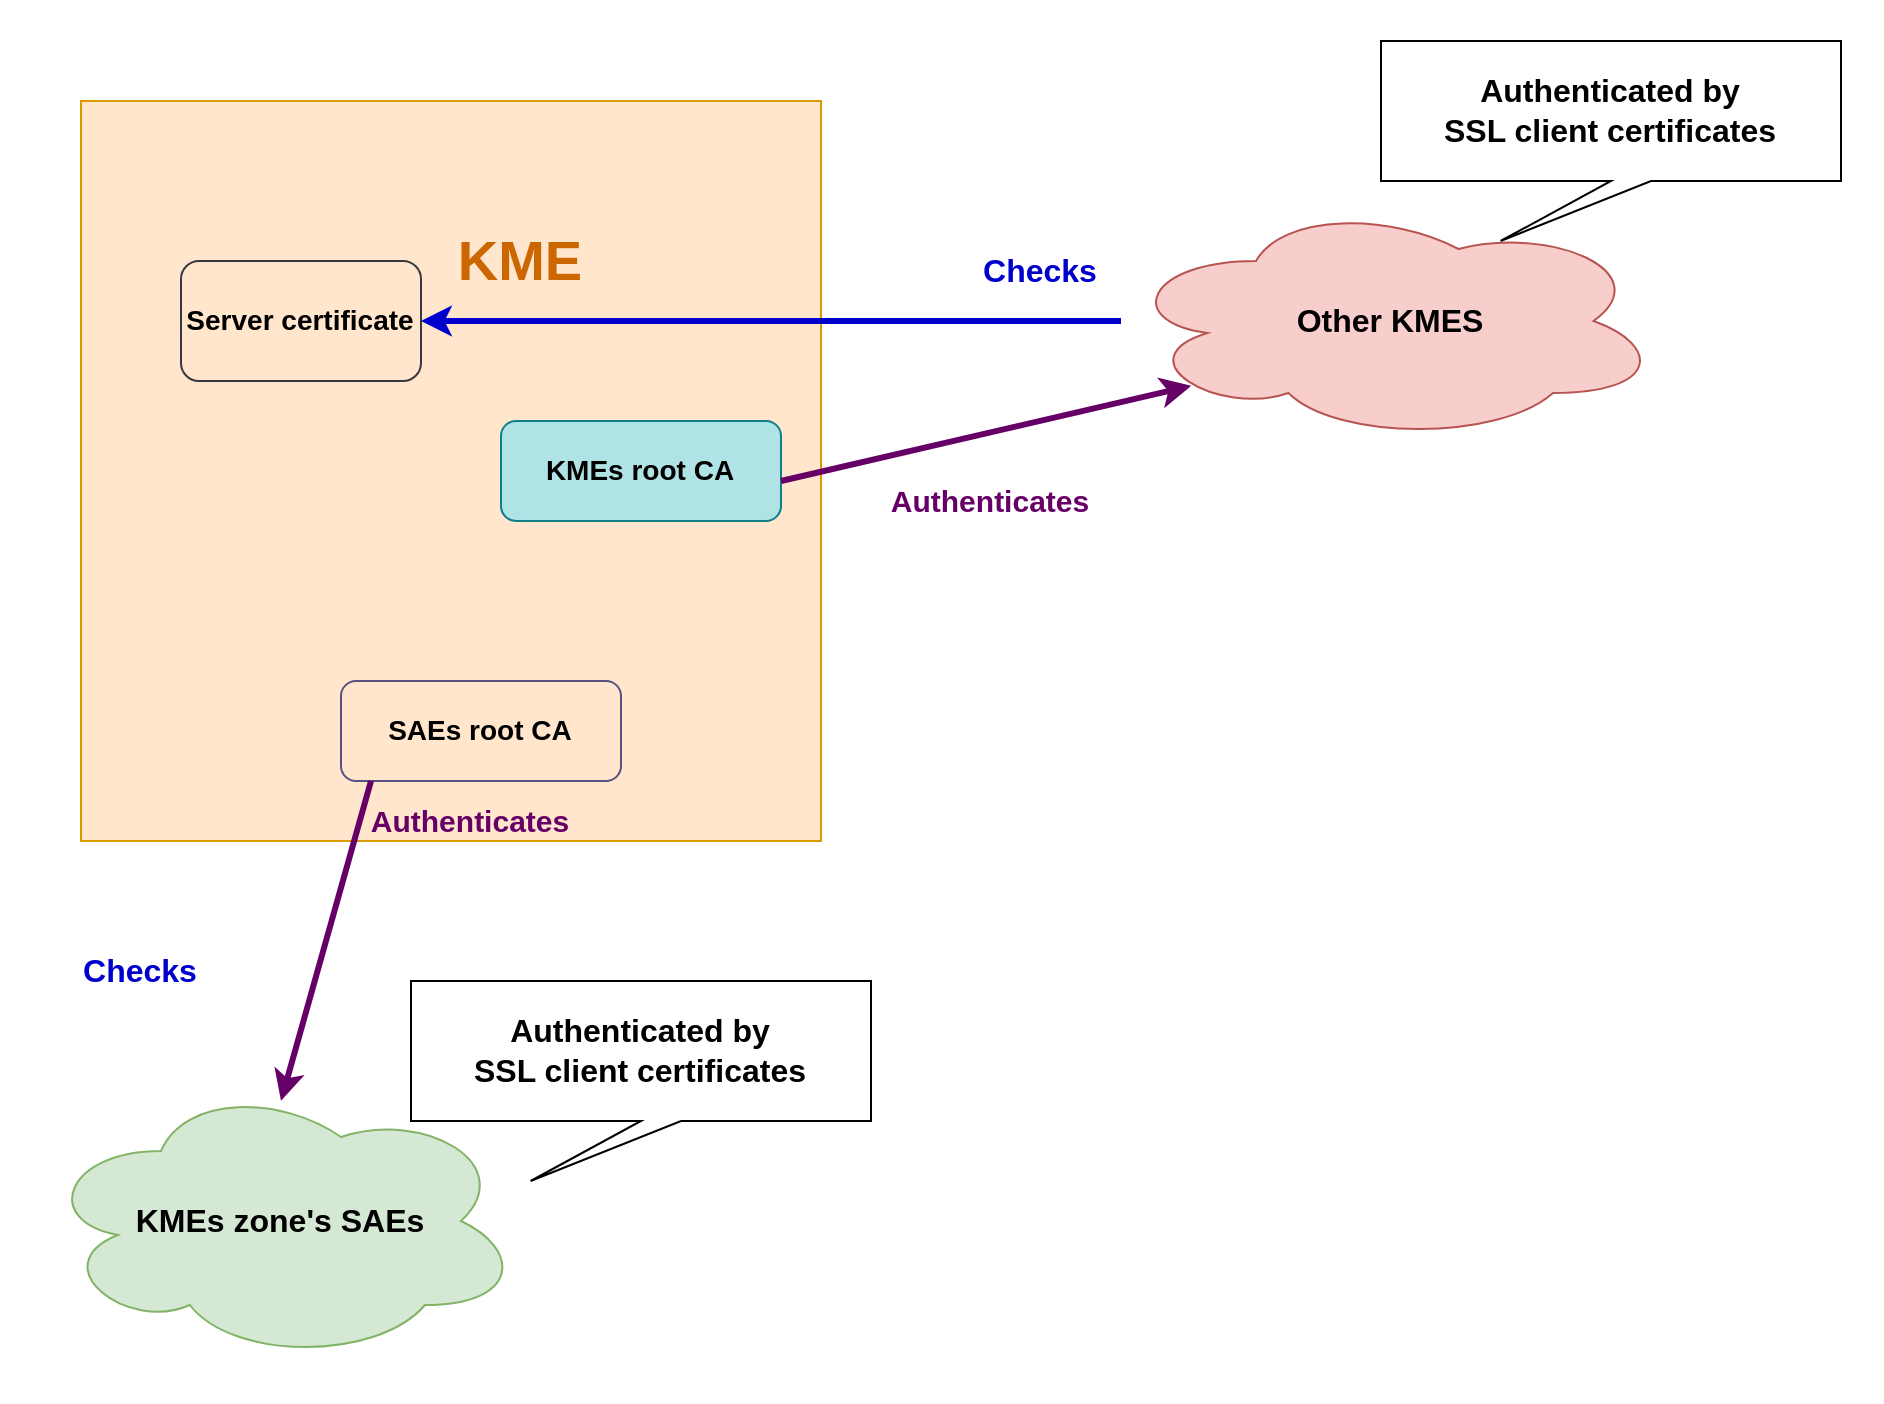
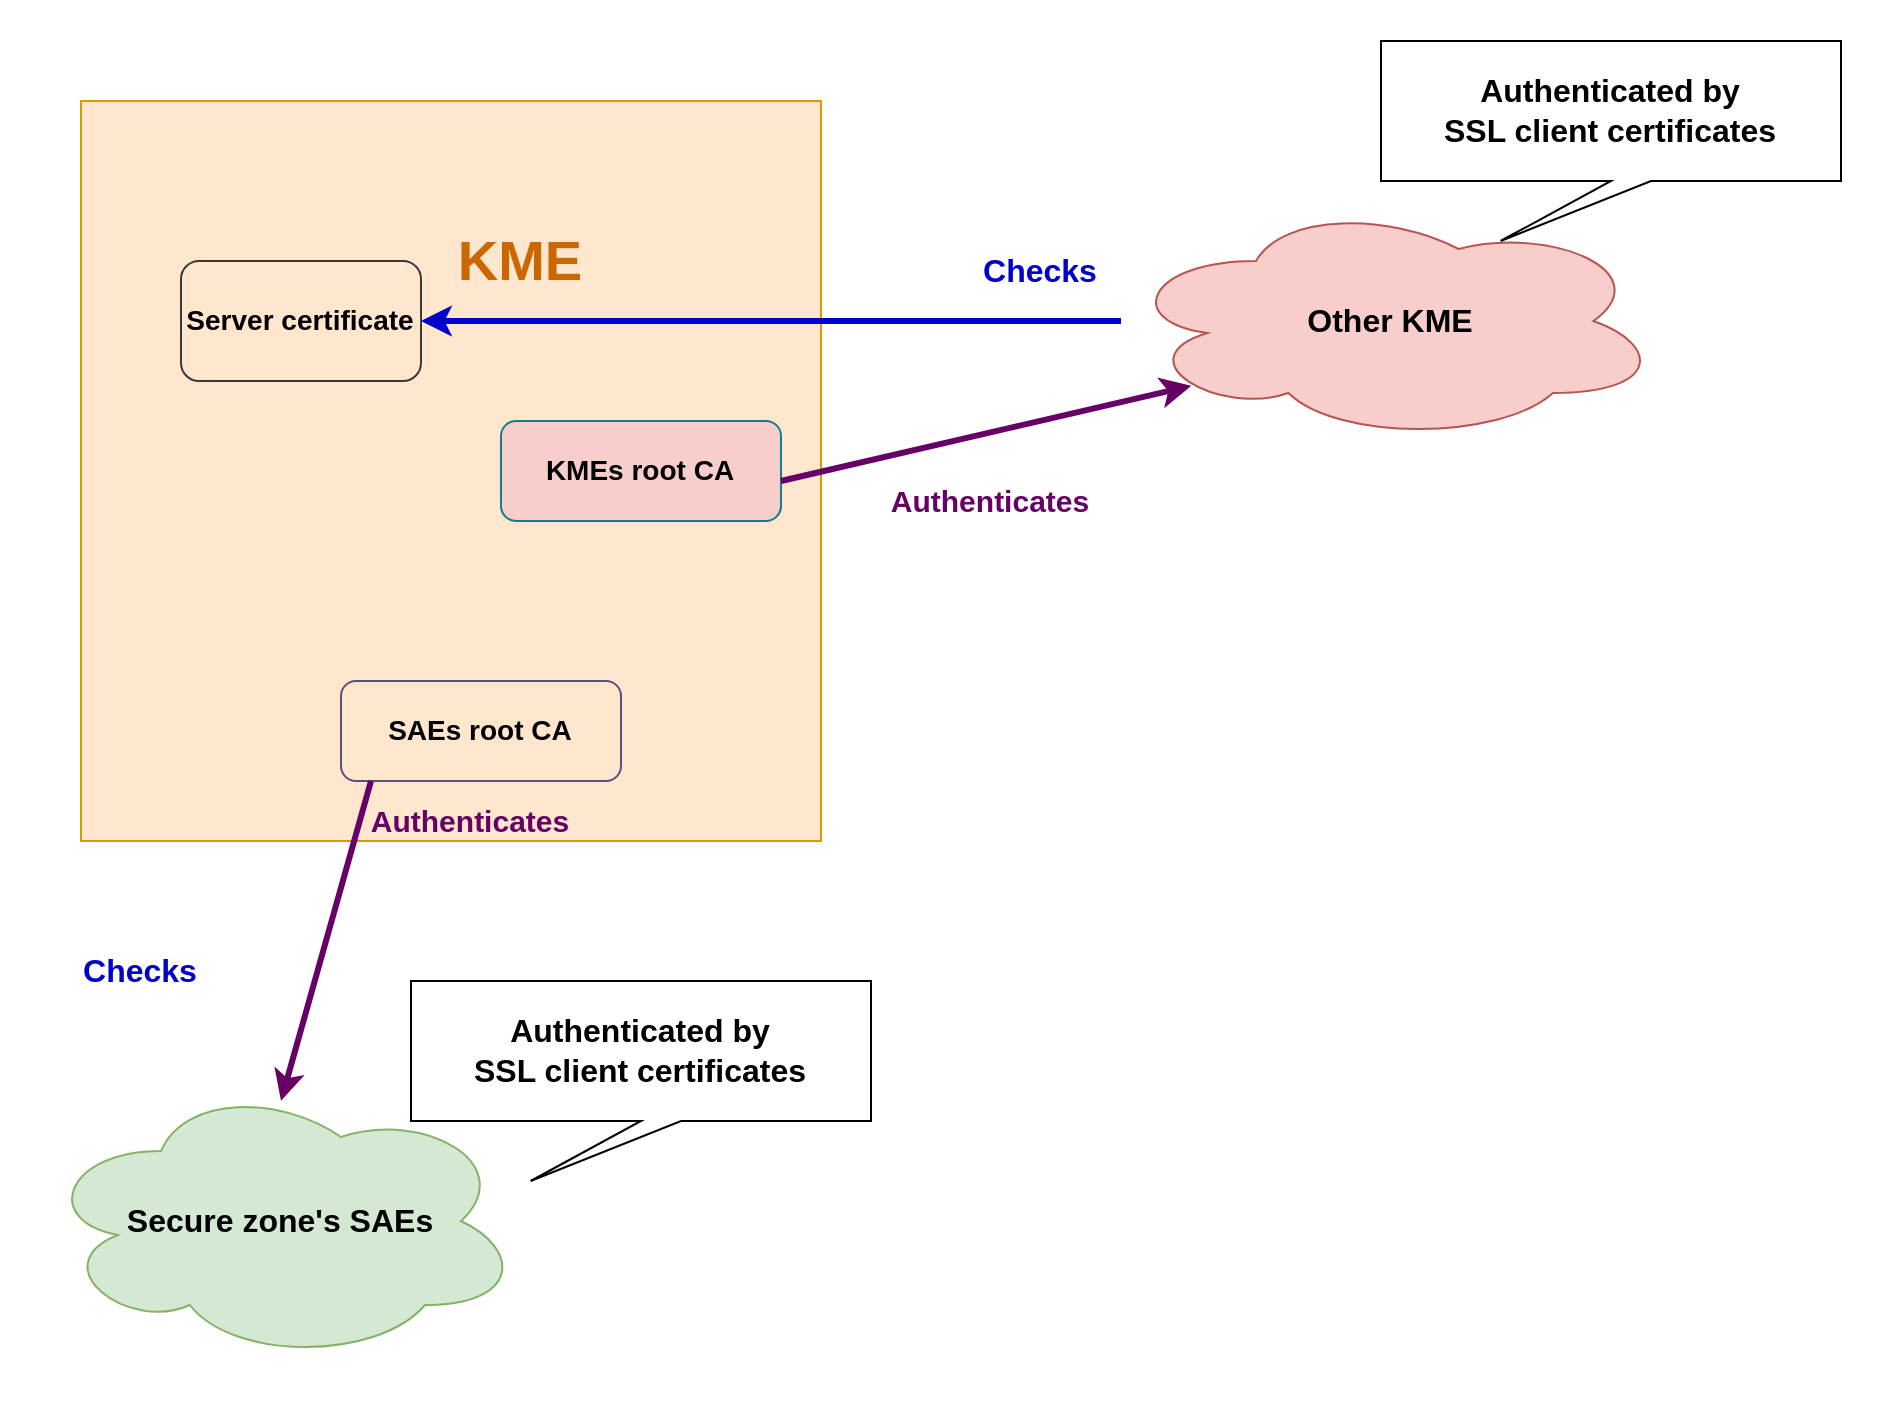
(1391, 321) -> (1391, 321)
(641, 471) -> (641, 471)
(281, 1221) -> (281, 1221)
